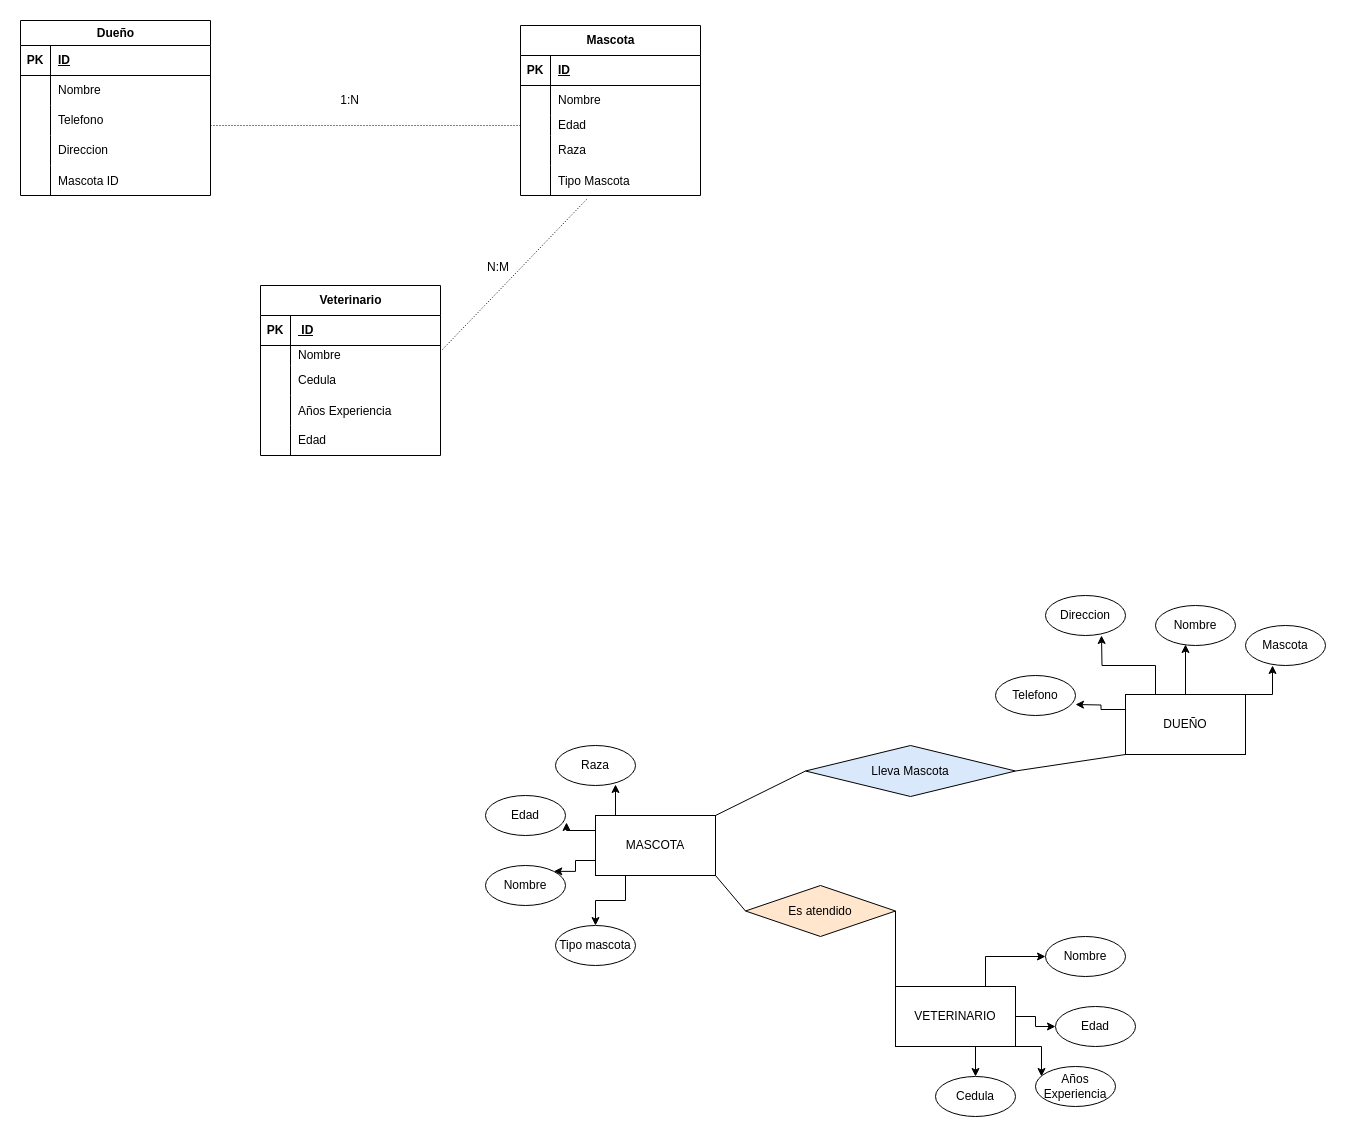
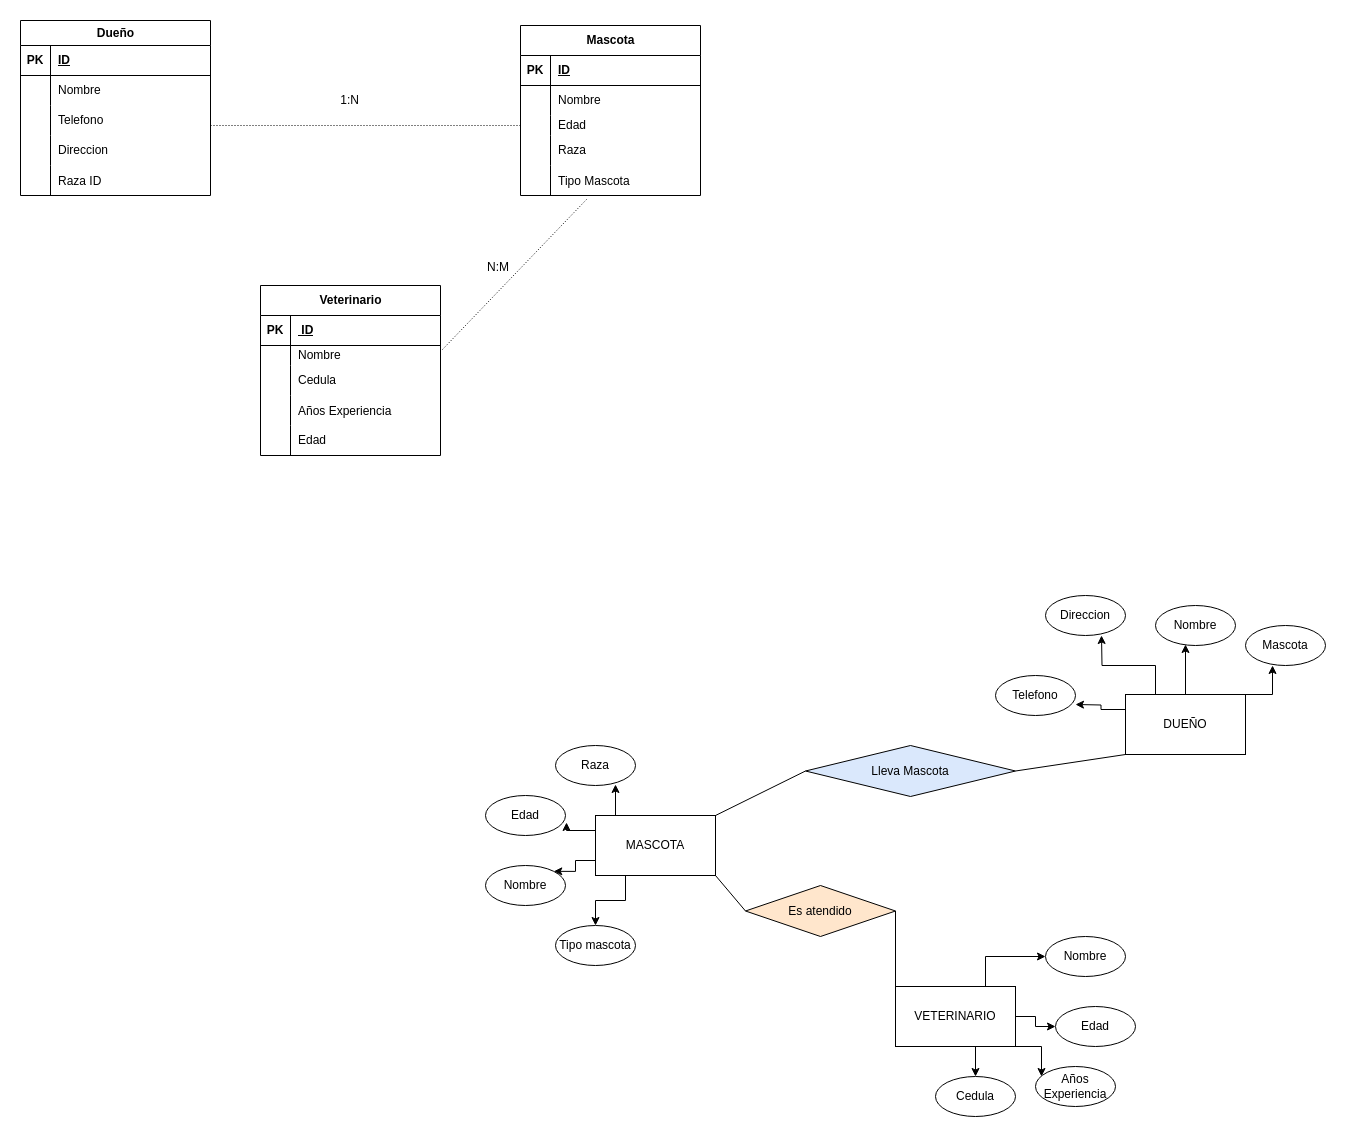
(90, 181) -> (80, 181)
